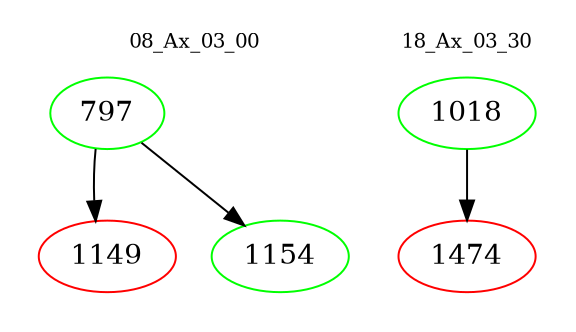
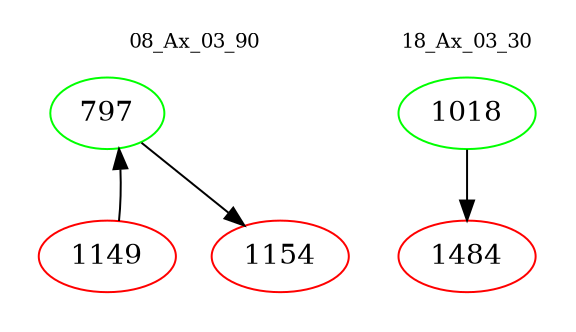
(195, 43) -> (195, 43)
(94, 175) -> (121, 195)
(280, 256) -> (280, 256)
(467, 256) -> (467, 256)
